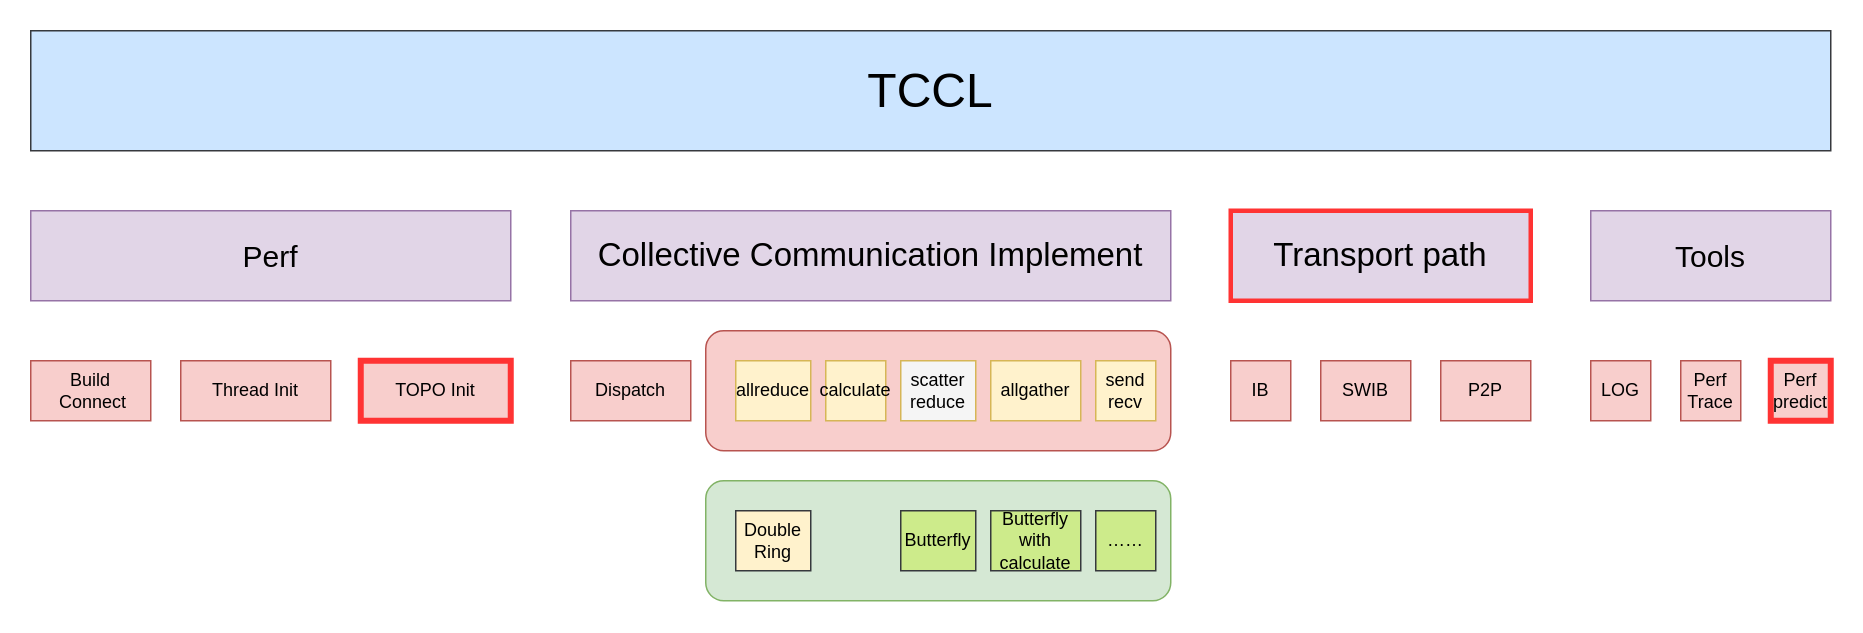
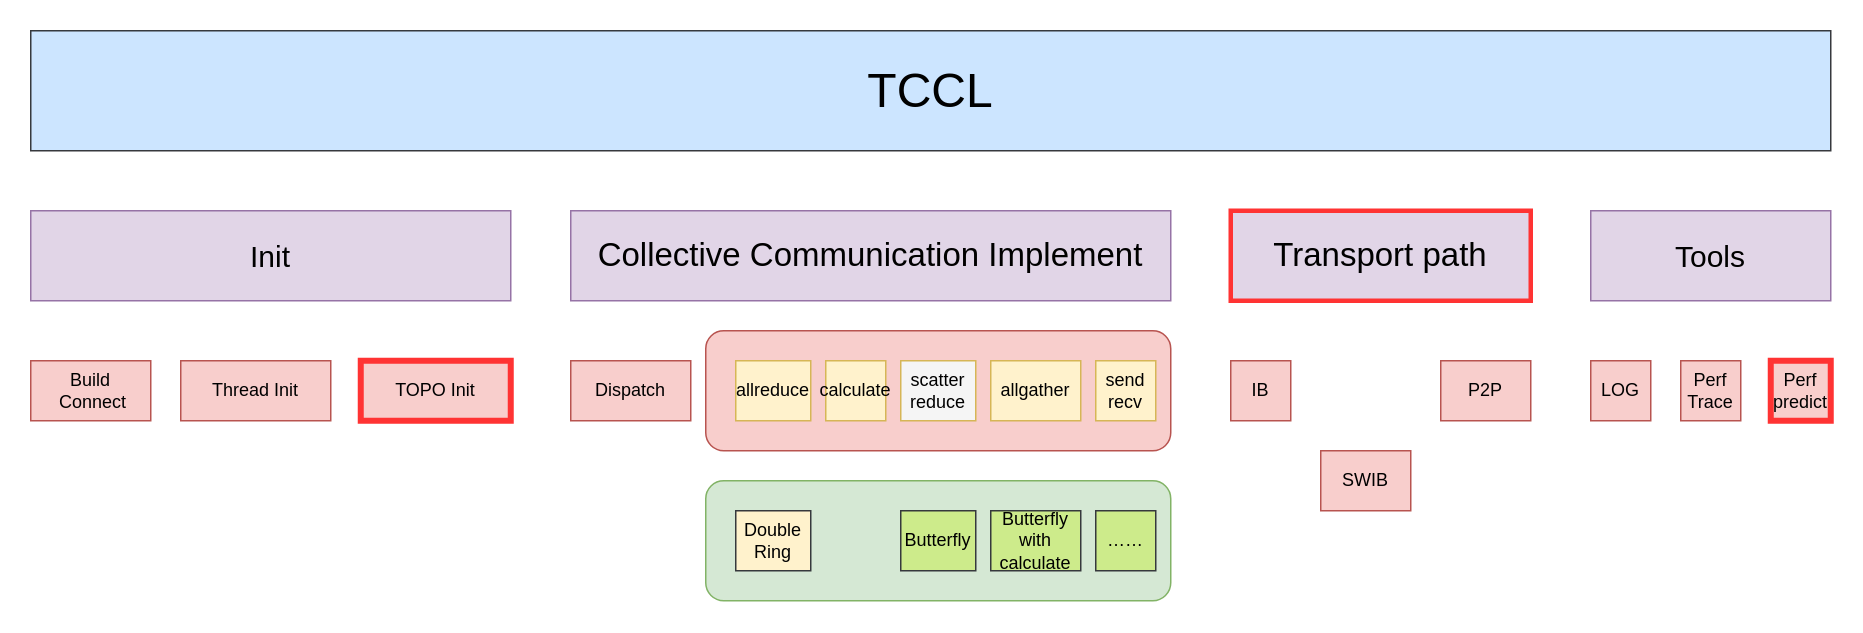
(271, 256) -> (271, 256)
(1366, 391) -> (1366, 481)
